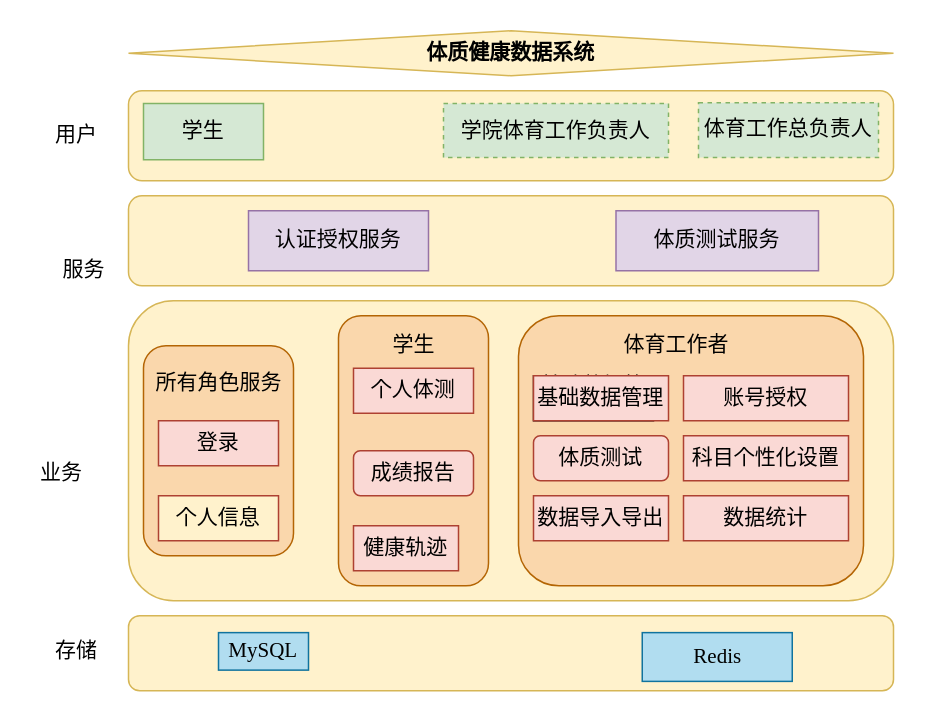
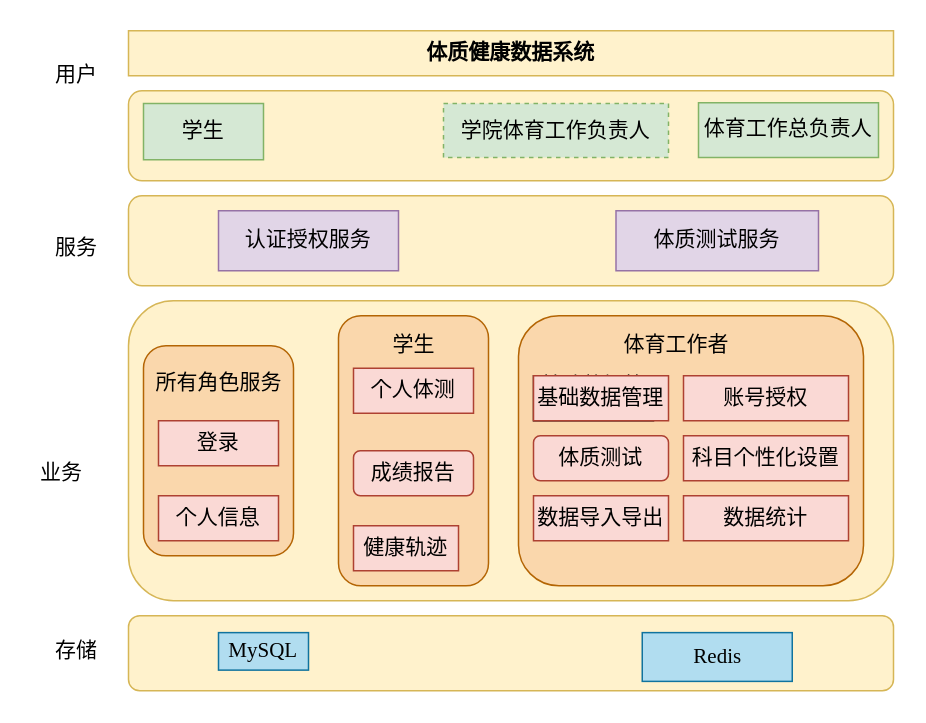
(511, 53) -> (511, 53)
(788, 130) -> (788, 130)
(76, 135) -> (76, 75)
(338, 241) -> (308, 241)
(83, 271) -> (76, 248)
(218, 518) -> (218, 518)
